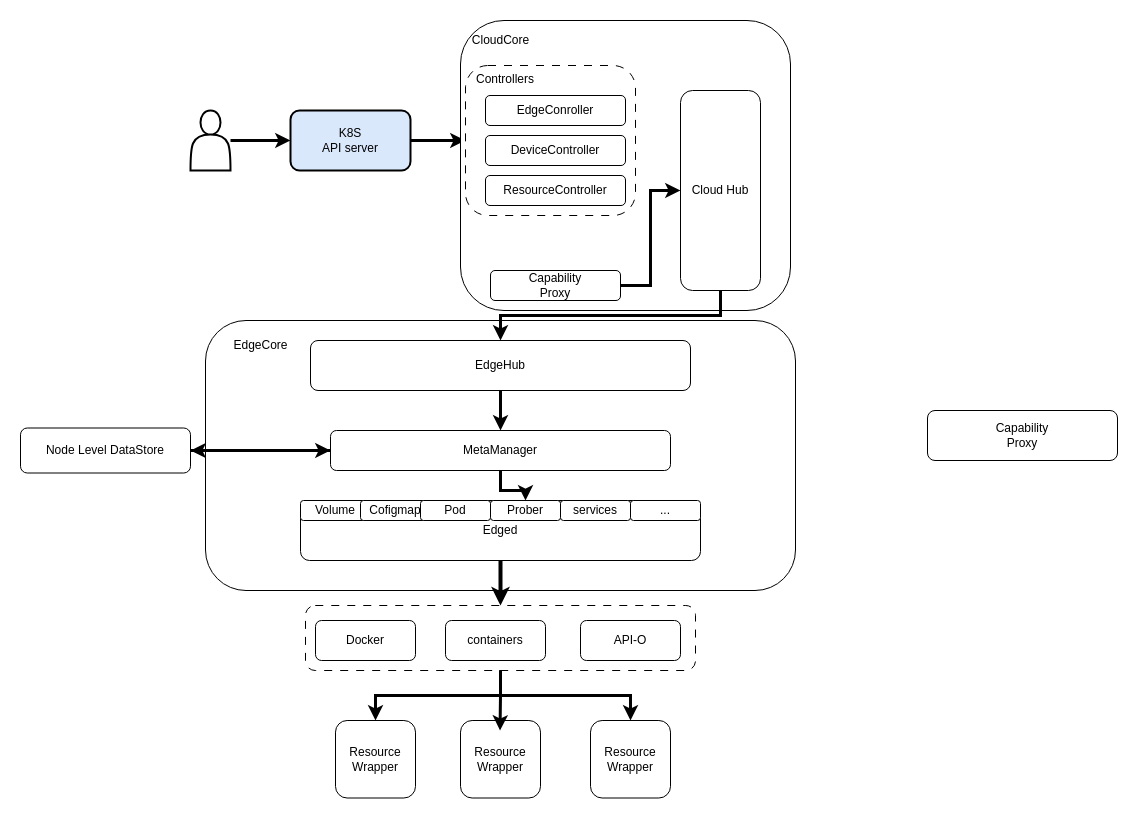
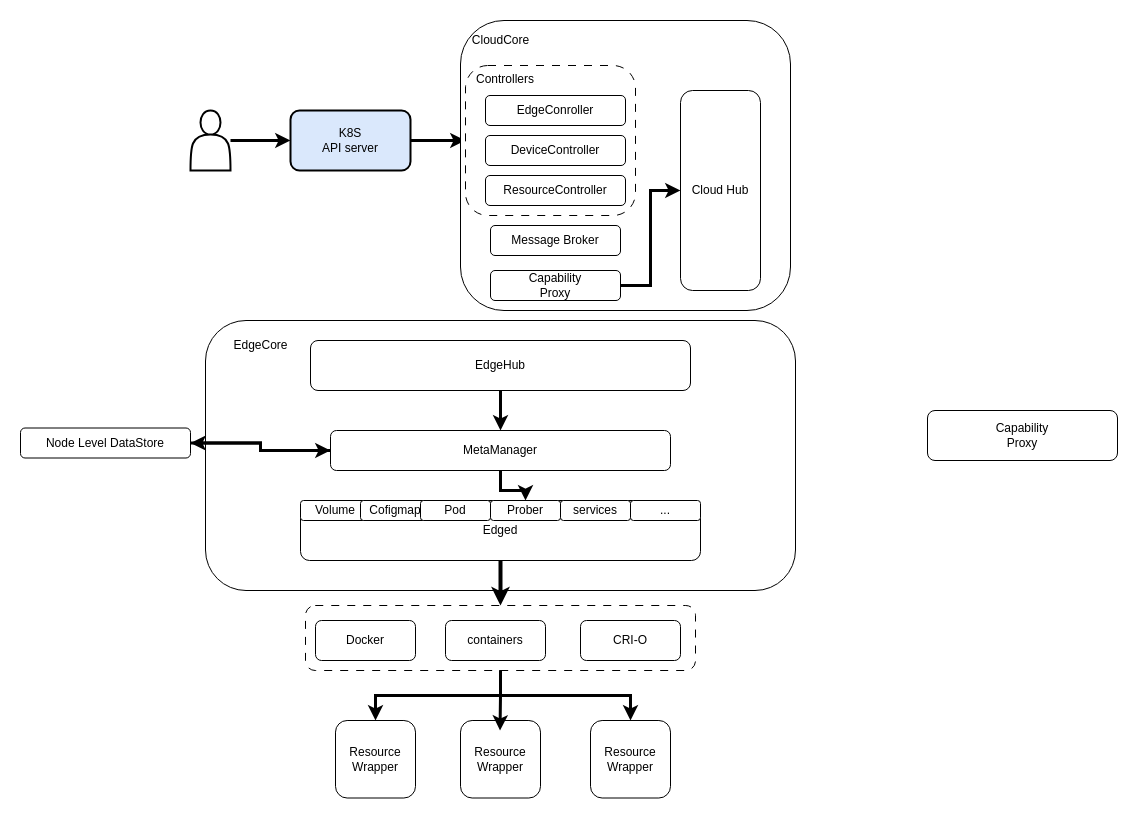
none -> (556, 241)
(617, 316) -> none
(106, 451) -> (106, 443)
(631, 641) -> (631, 641)
